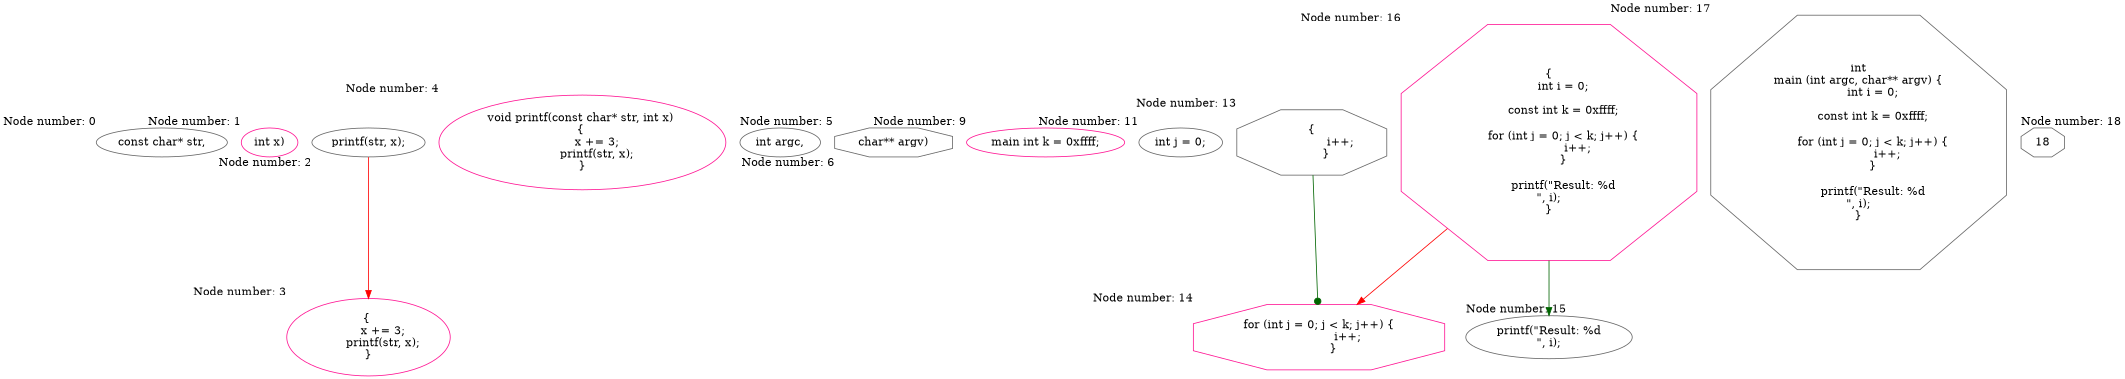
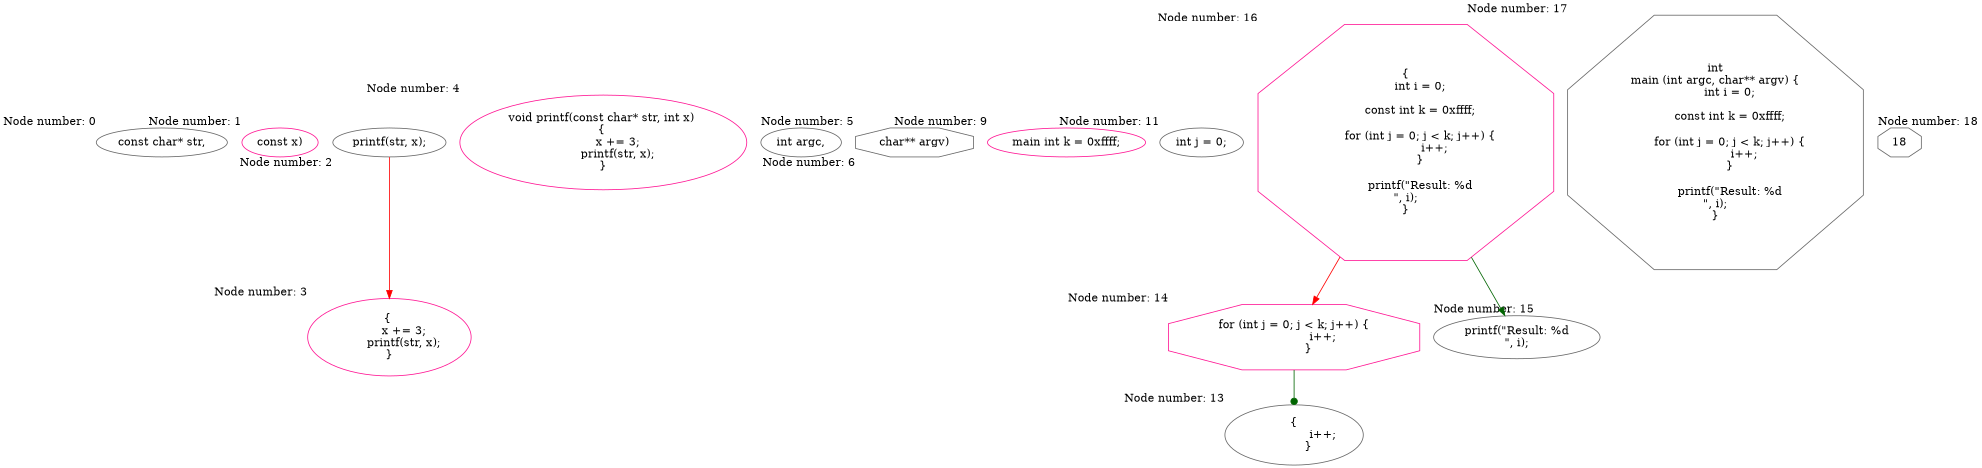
(270, 142) -> (280, 142)
(1312, 142) -> (1294, 435)
(1315, 237) -> (1294, 384)
